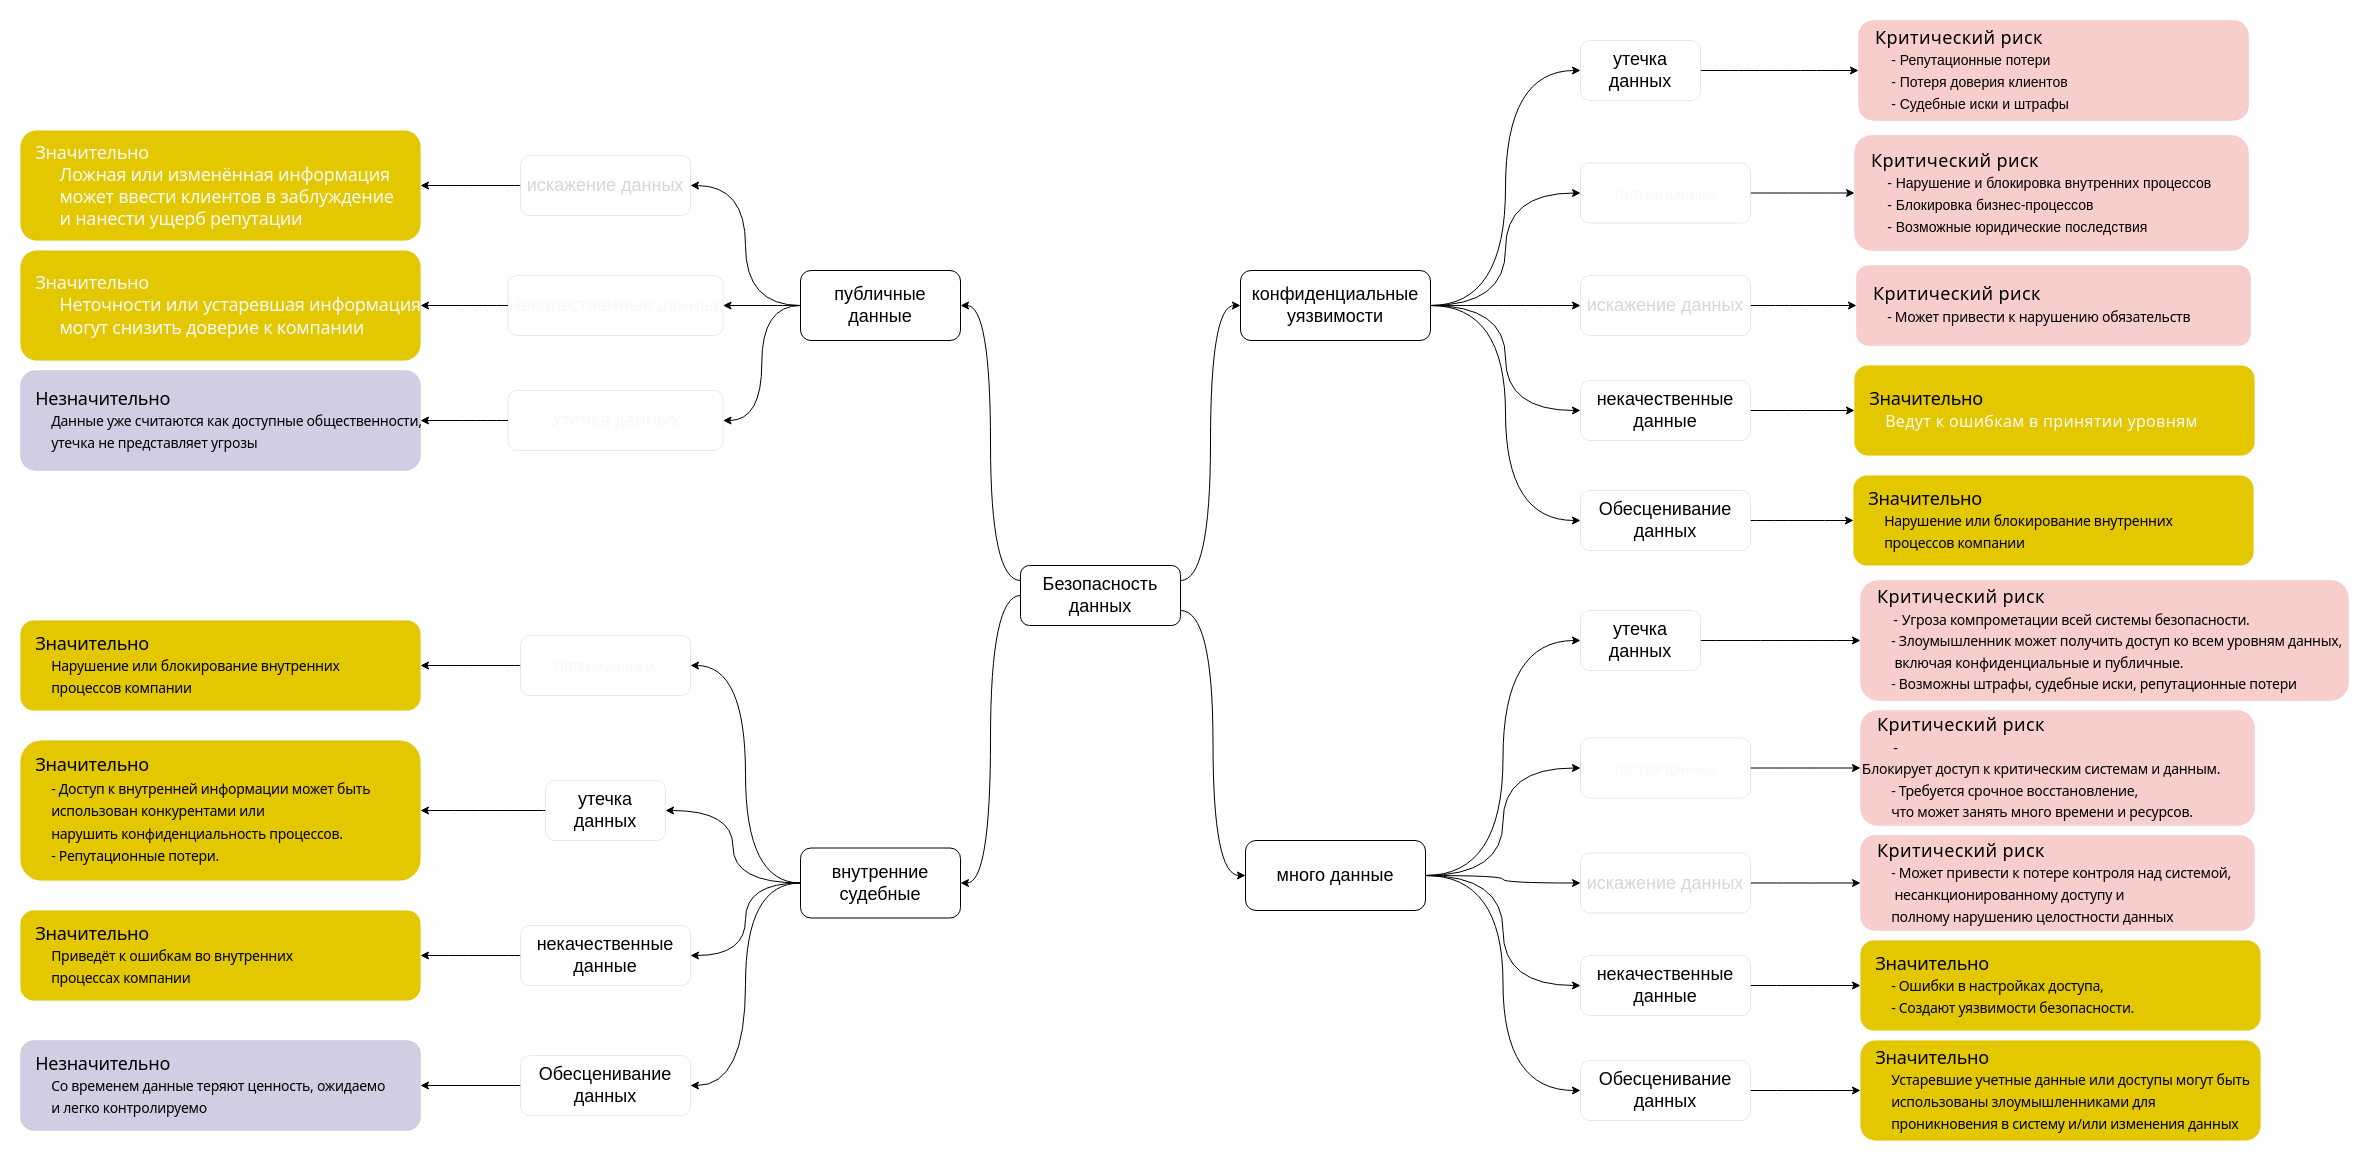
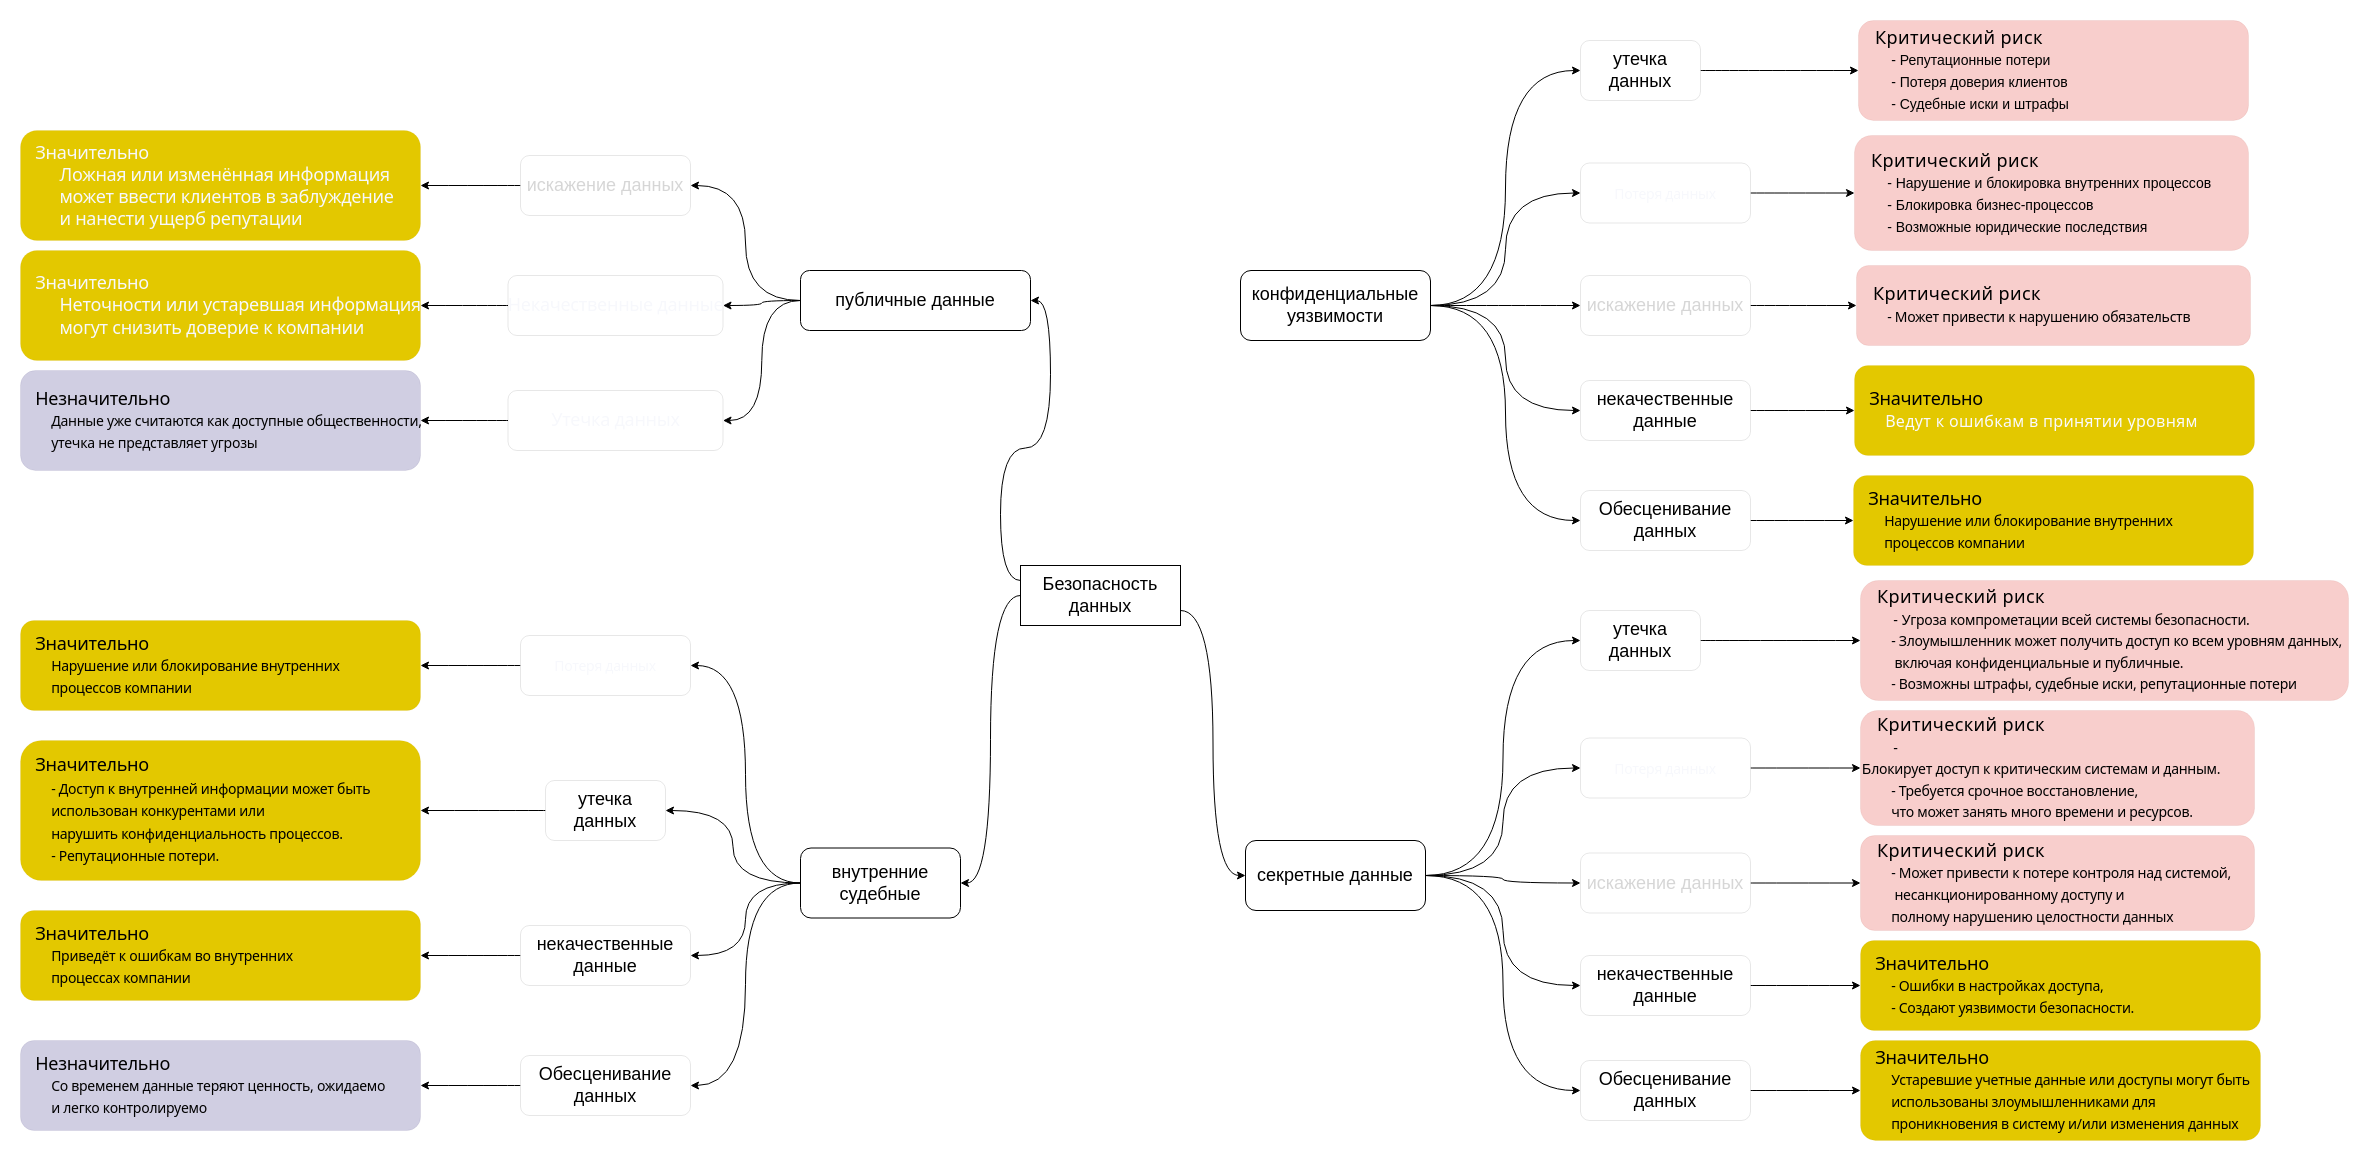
(881, 306) -> (916, 301)
(1210, 445) -> none
(1101, 596) -> (1101, 596)
(1336, 876) -> (1336, 876)
